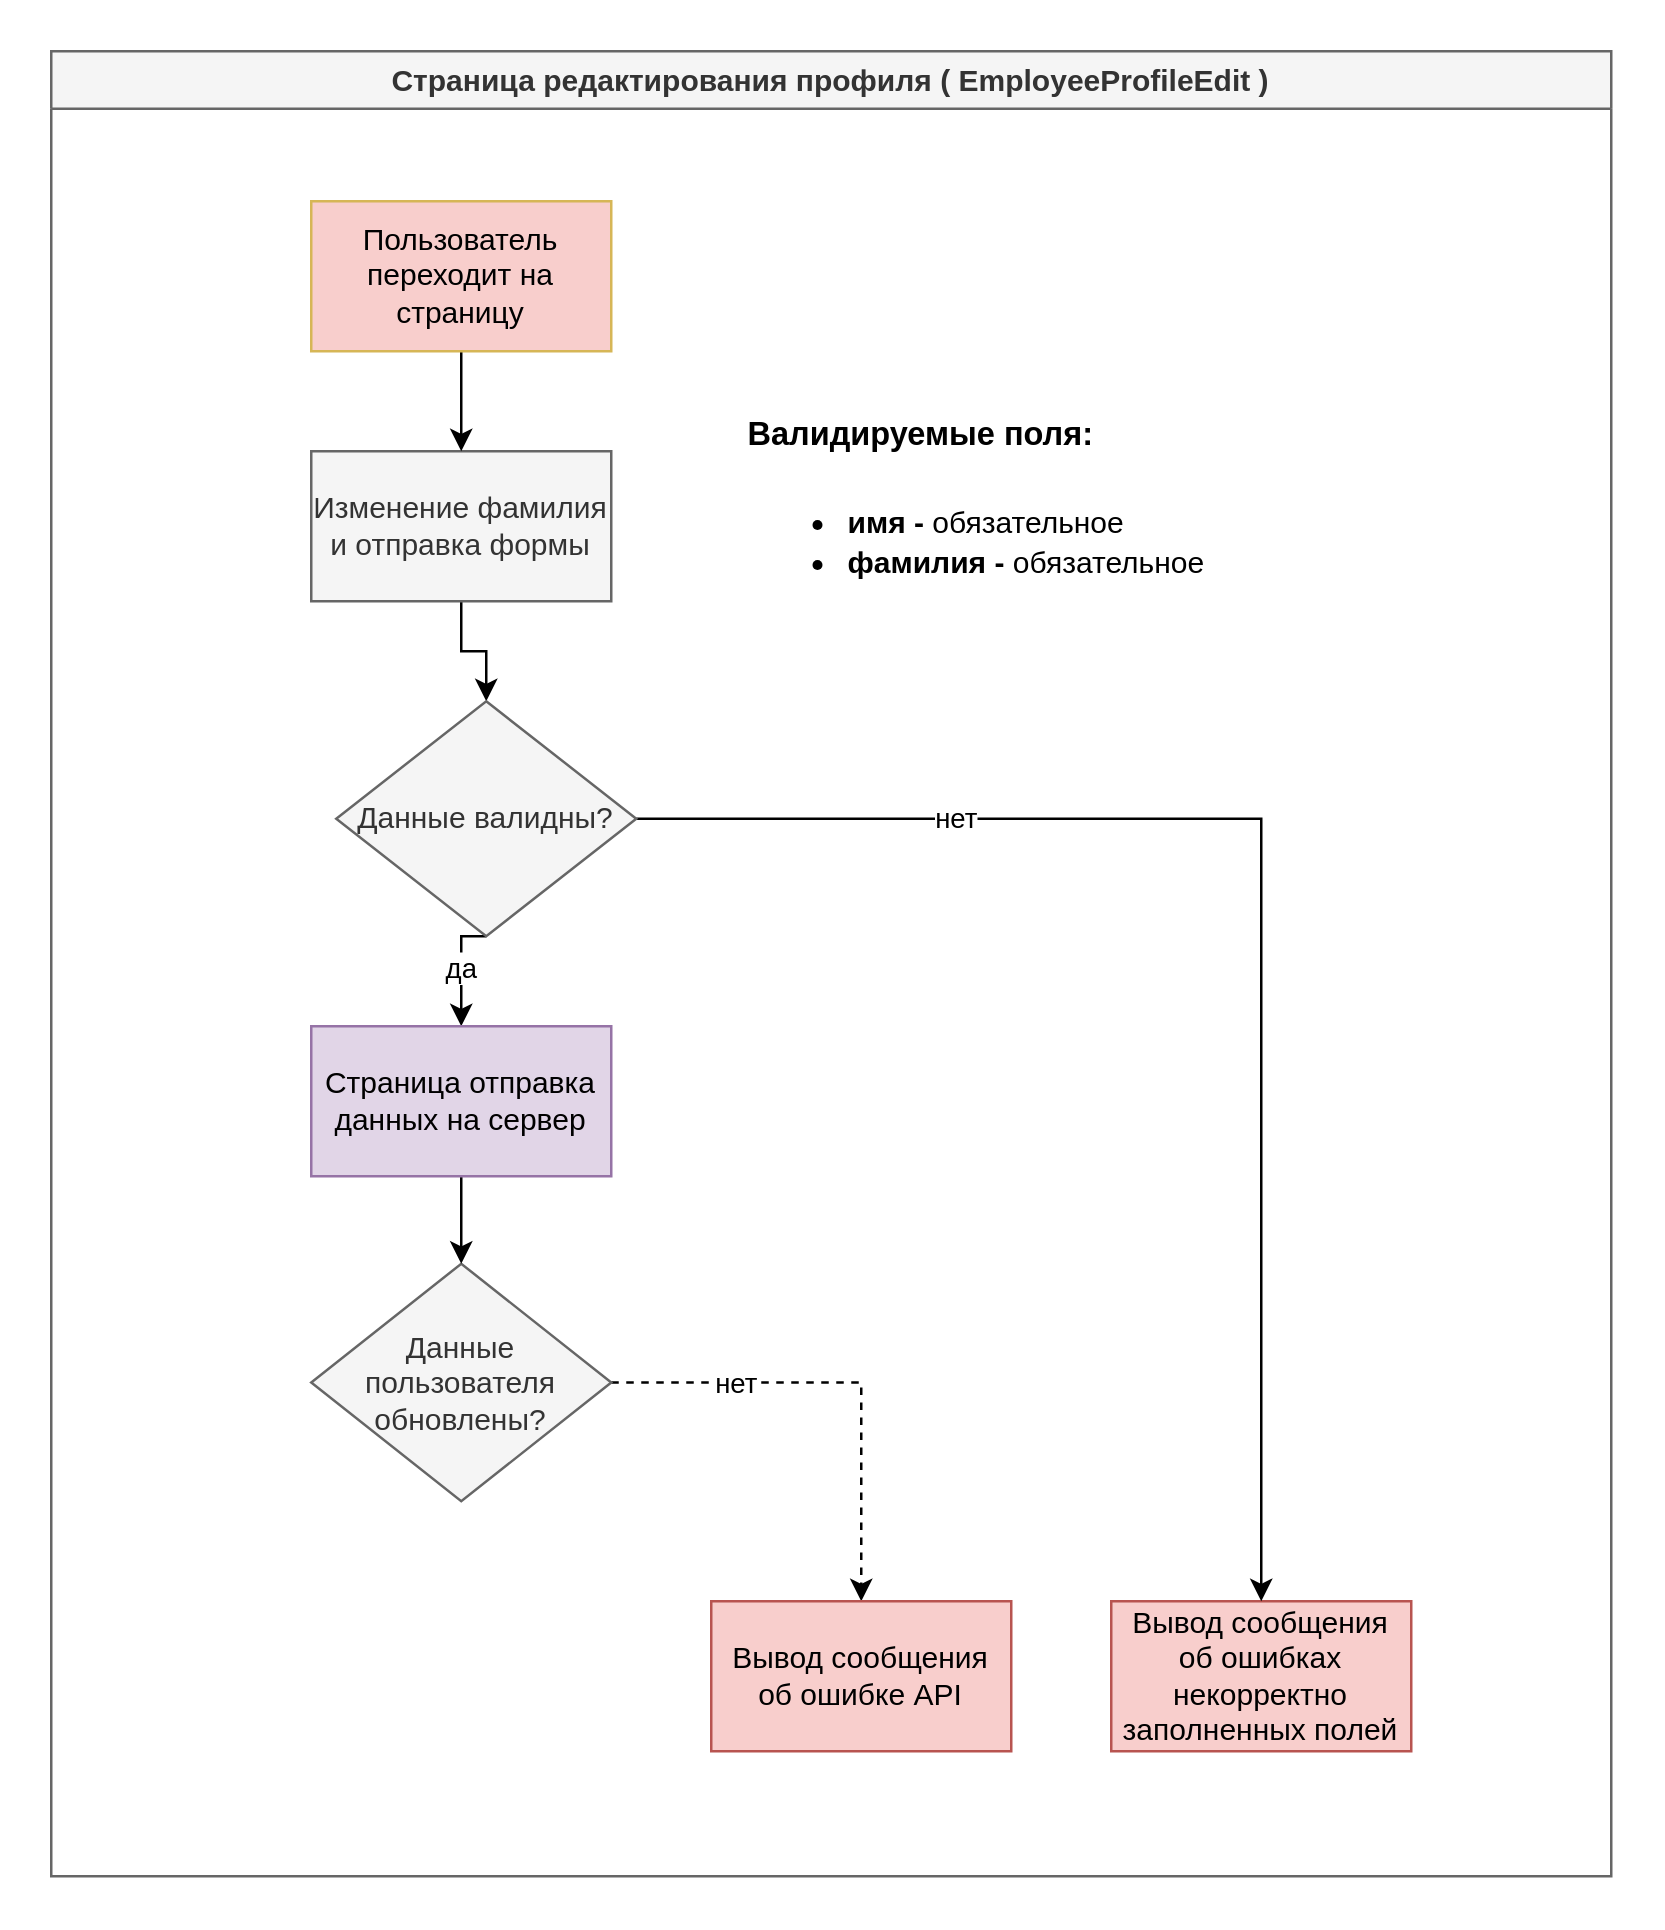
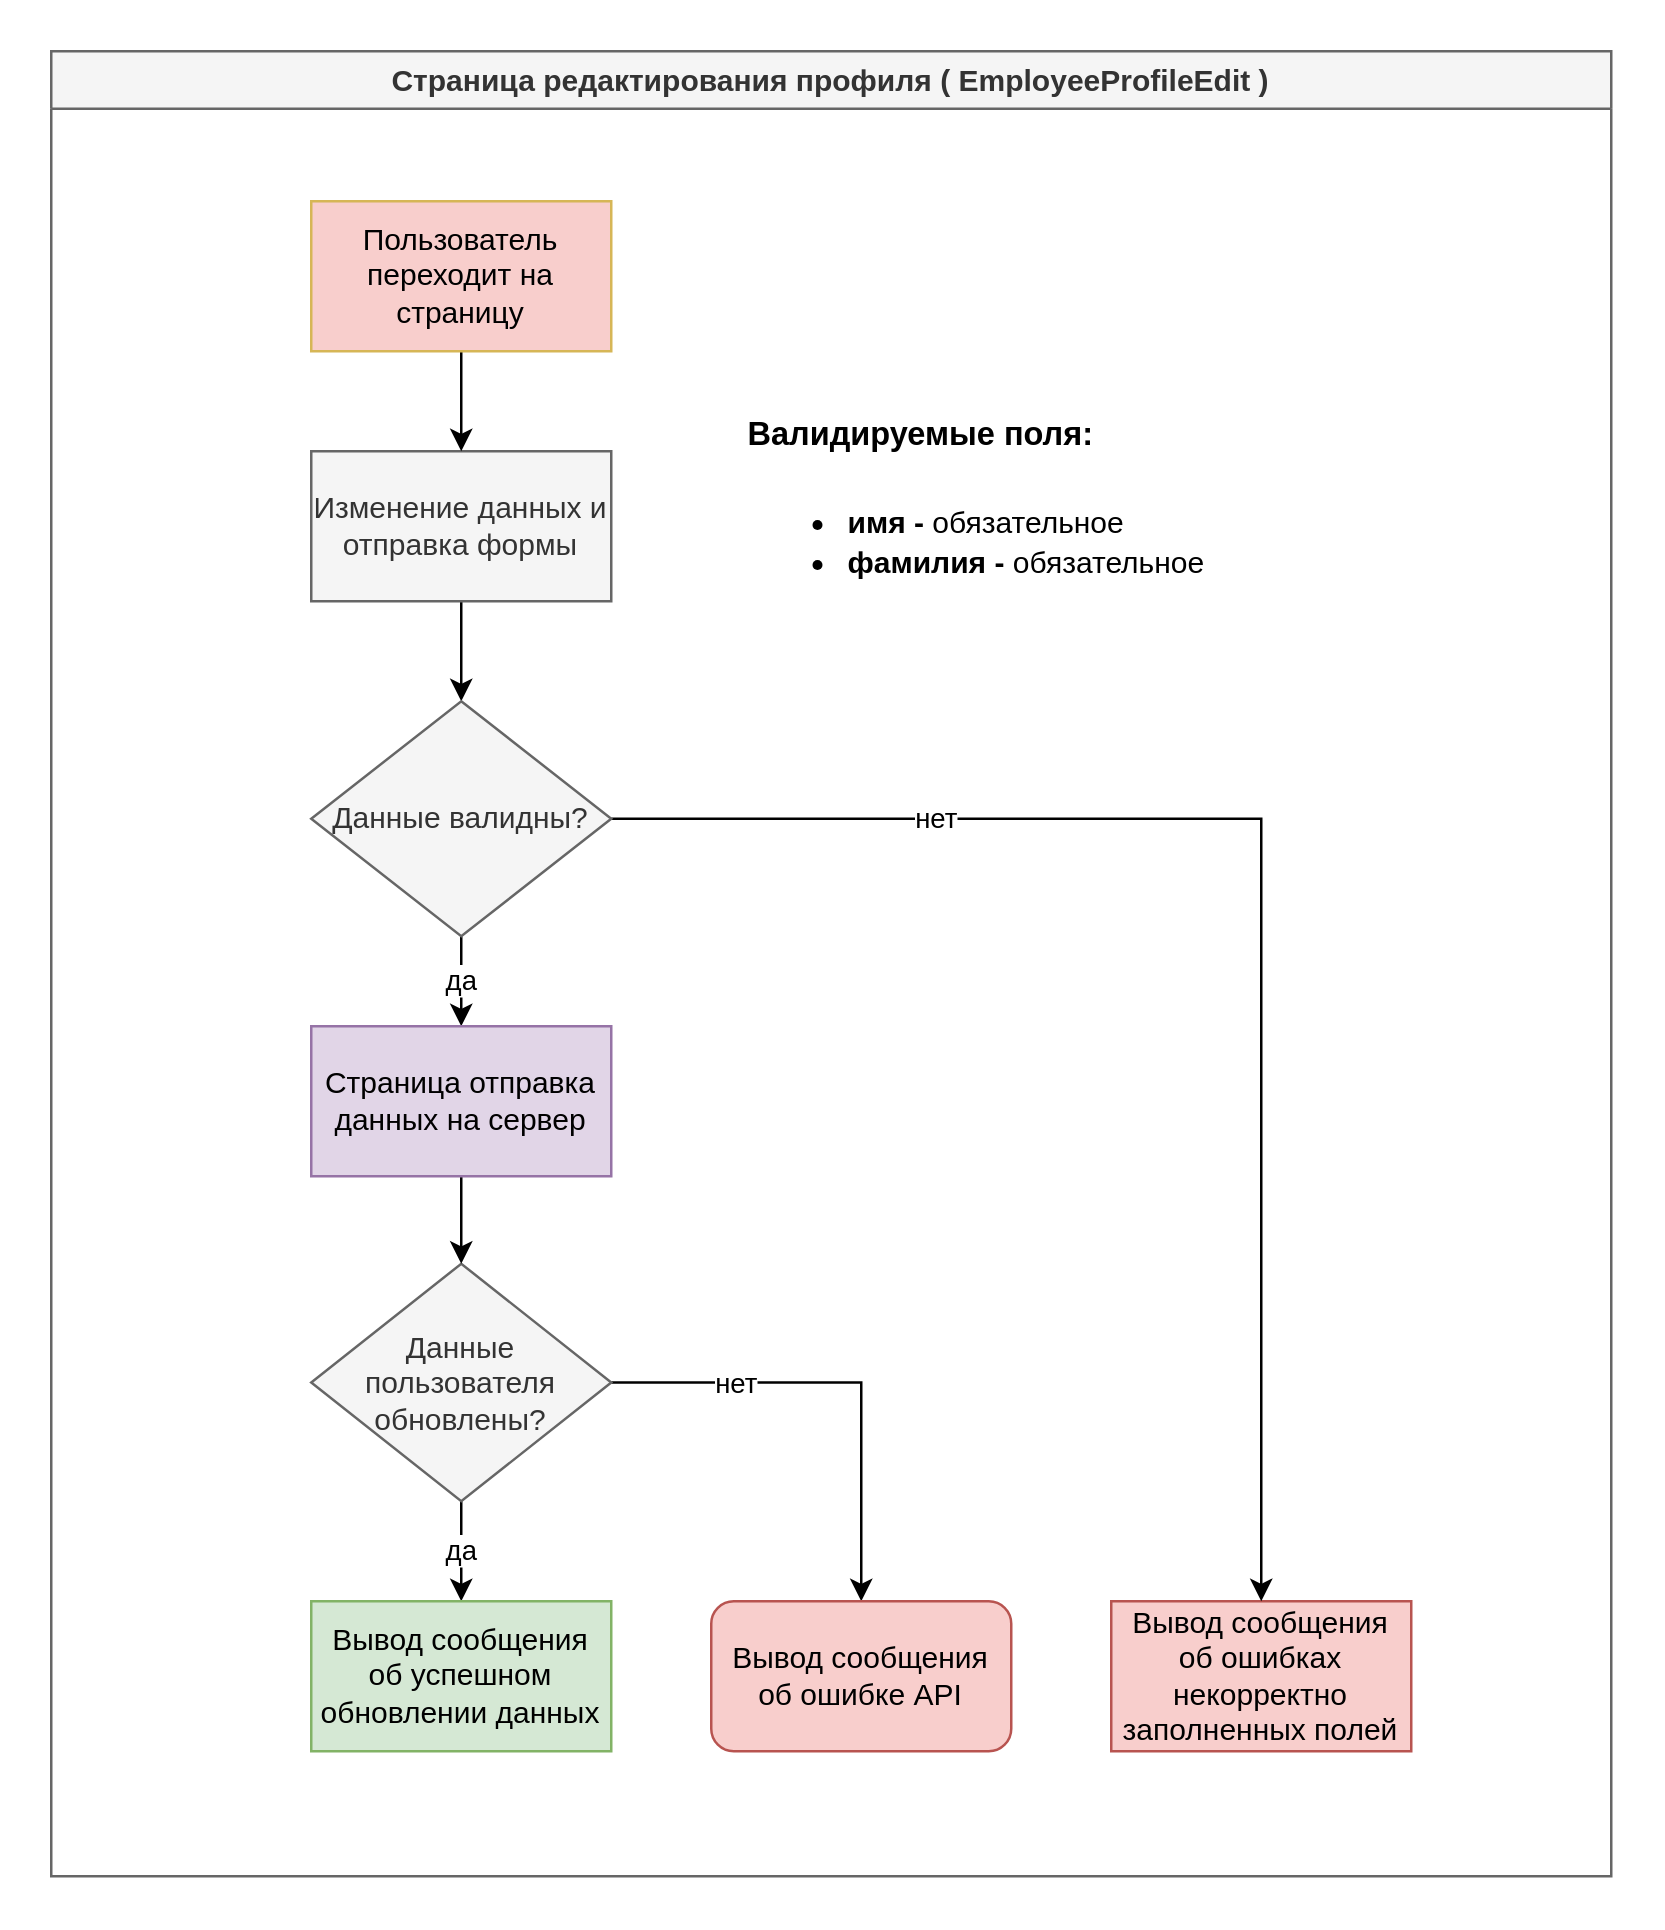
(461, 526) -> (461, 526)
(486, 819) -> (461, 819)
(861, 1430) -> (861, 1430)
none -> (461, 1518)
none -> (461, 1676)
(861, 1676) -> (861, 1676)
